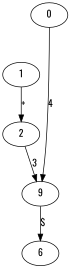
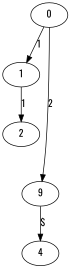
none -> (37, 42)
(24, 104) -> (24, 104)
(50, 104) -> (50, 104)
(30, 161) -> none
(40, 253) -> (40, 253)
